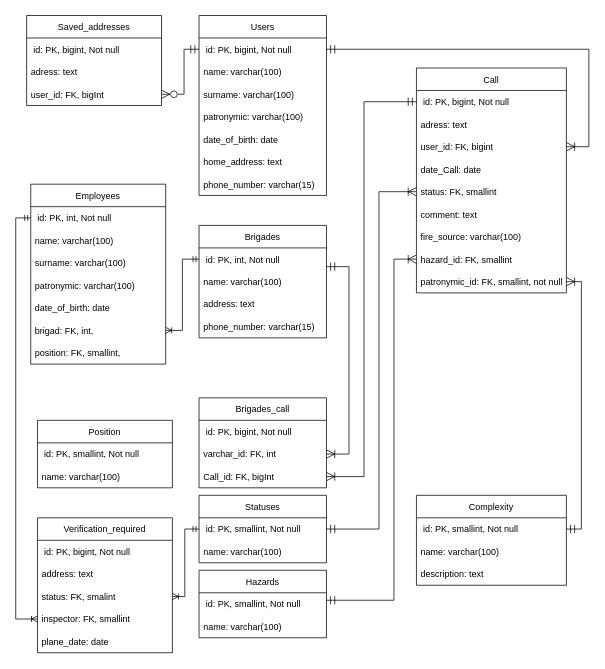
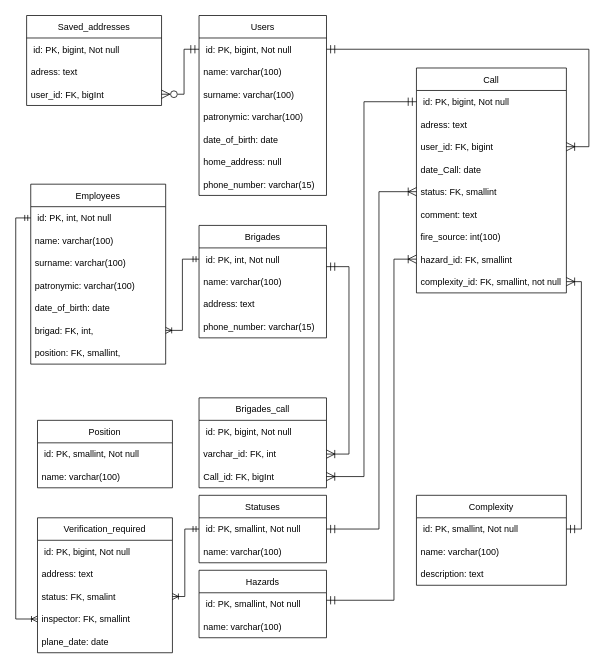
(246, 162) -> (244, 162)
(480, 237) -> (469, 237)
(498, 282) -> (496, 282)
